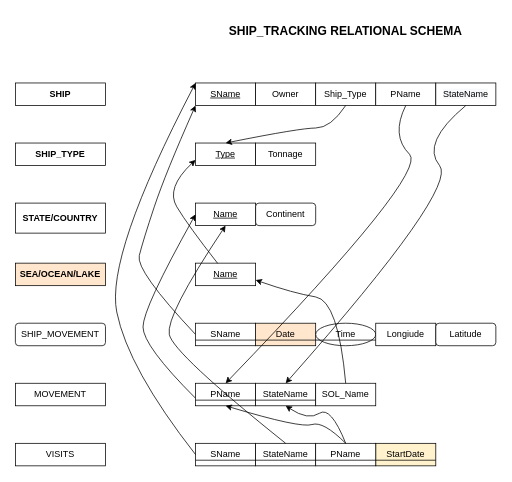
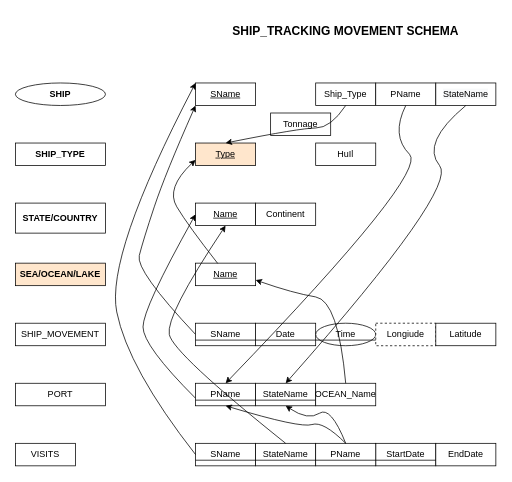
(345, 30) -> (345, 30)
(60, 94) -> (60, 94)
(285, 94) -> none
(225, 154) -> (225, 154)
(285, 154) -> (300, 124)
none -> (345, 154)
(285, 214) -> (285, 214)
(60, 334) -> (60, 334)
(285, 334) -> (285, 334)
(405, 334) -> (405, 334)
(465, 334) -> (465, 334)
(60, 394) -> (60, 394)
(345, 394) -> (345, 394)
(60, 454) -> (45, 454)
(405, 454) -> (405, 454)
none -> (465, 454)
